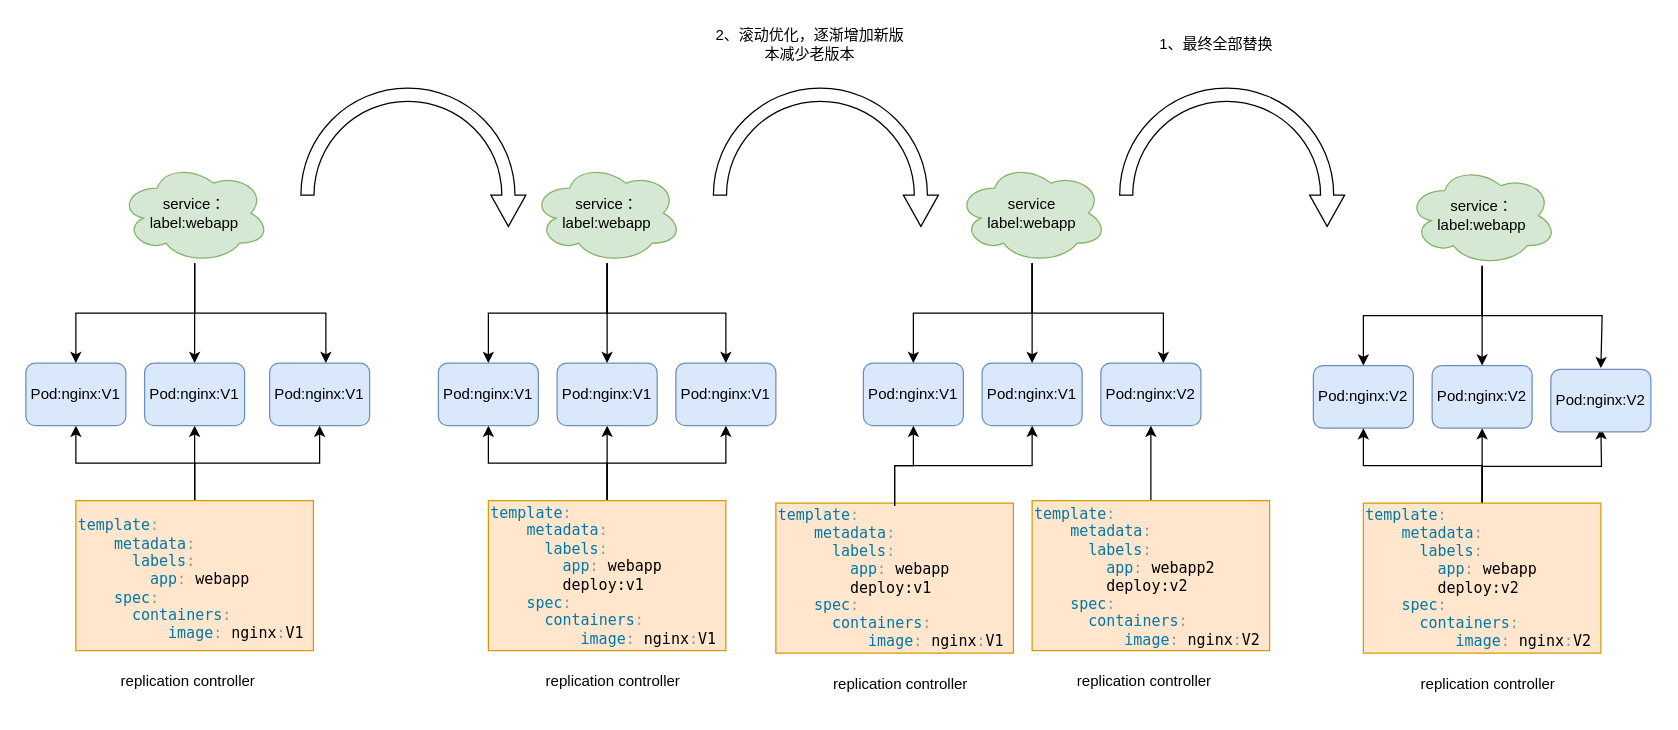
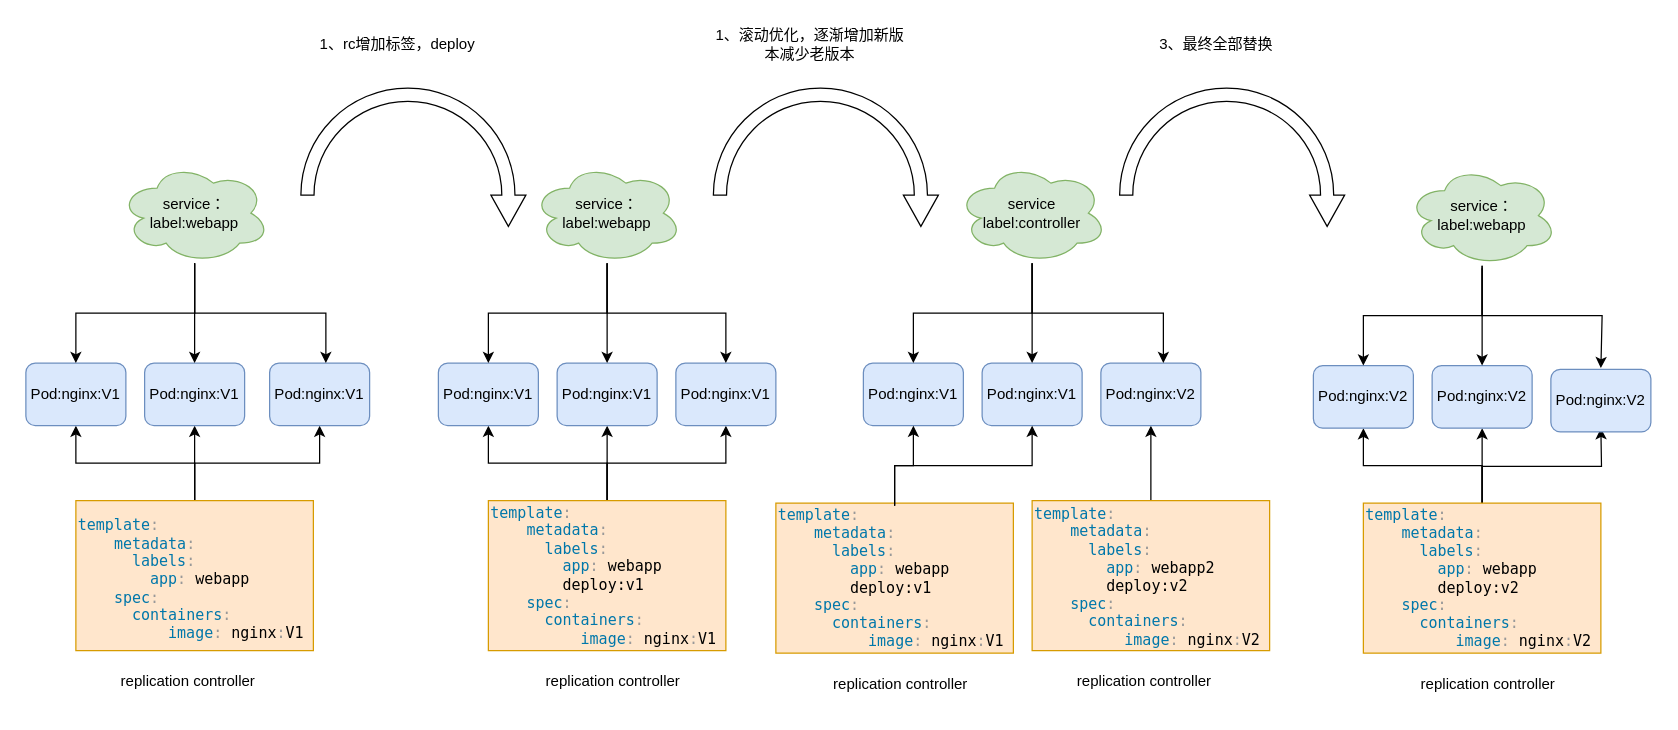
none -> (398, 44)
(810, 44) -> (810, 44)
(1216, 44) -> (1216, 44)
(1032, 213) -> (1032, 213)
